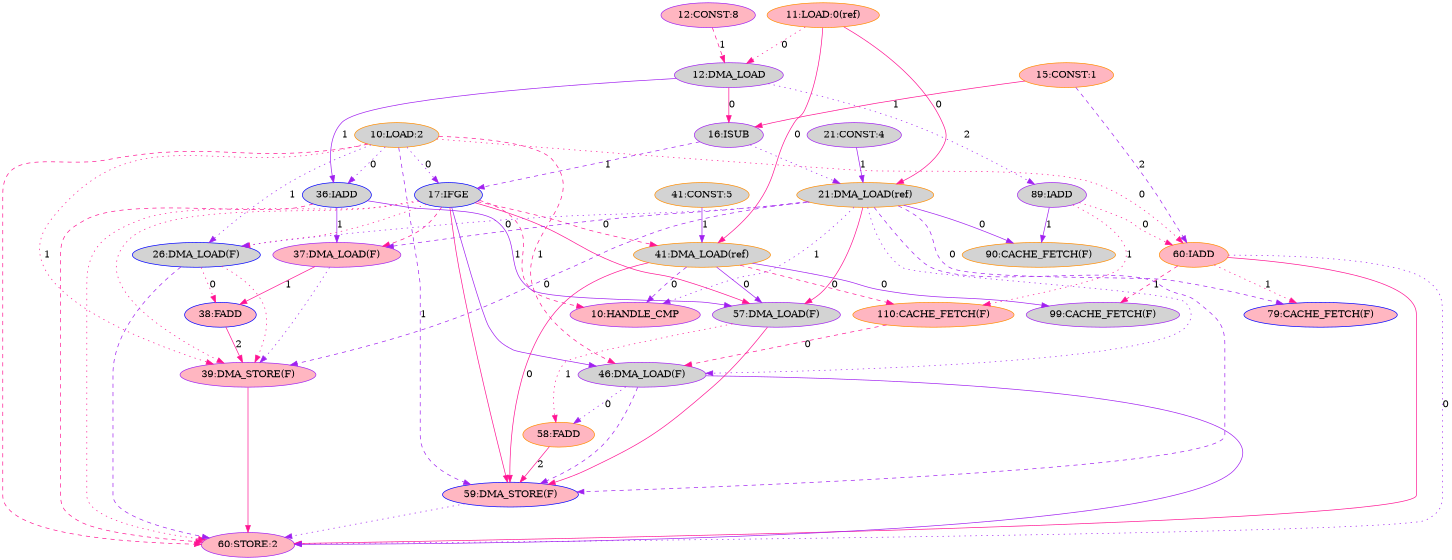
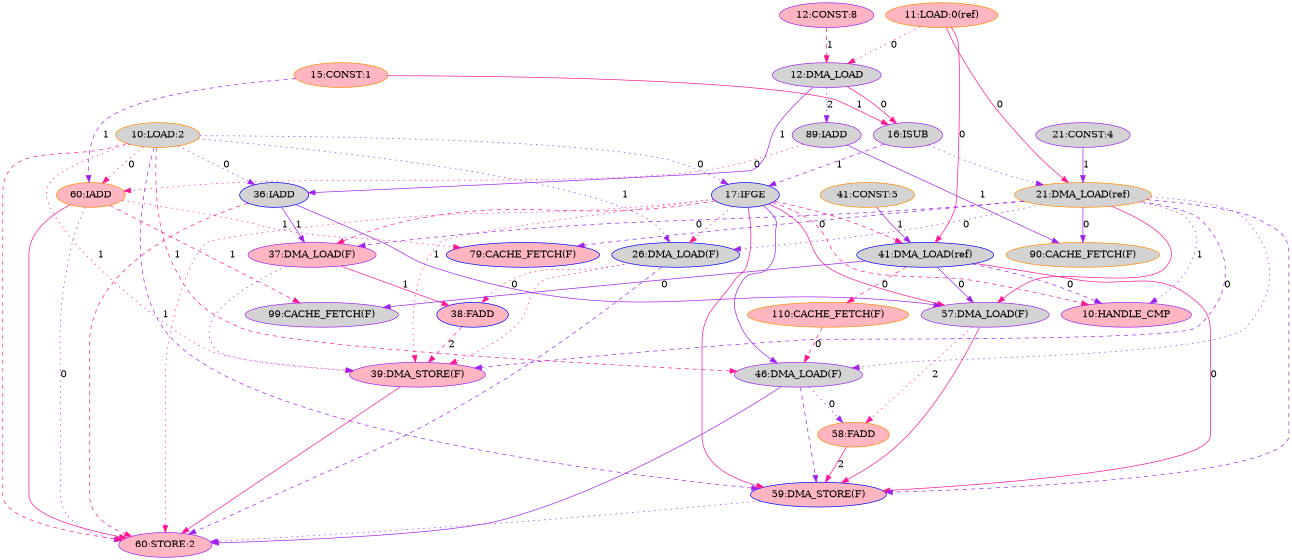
(1142, 165) -> (106, 135)
(702, 255) -> (925, 255)
(1116, 271) -> none
(233, 341) -> (448, 342)
(568, 375) -> (936, 375)
